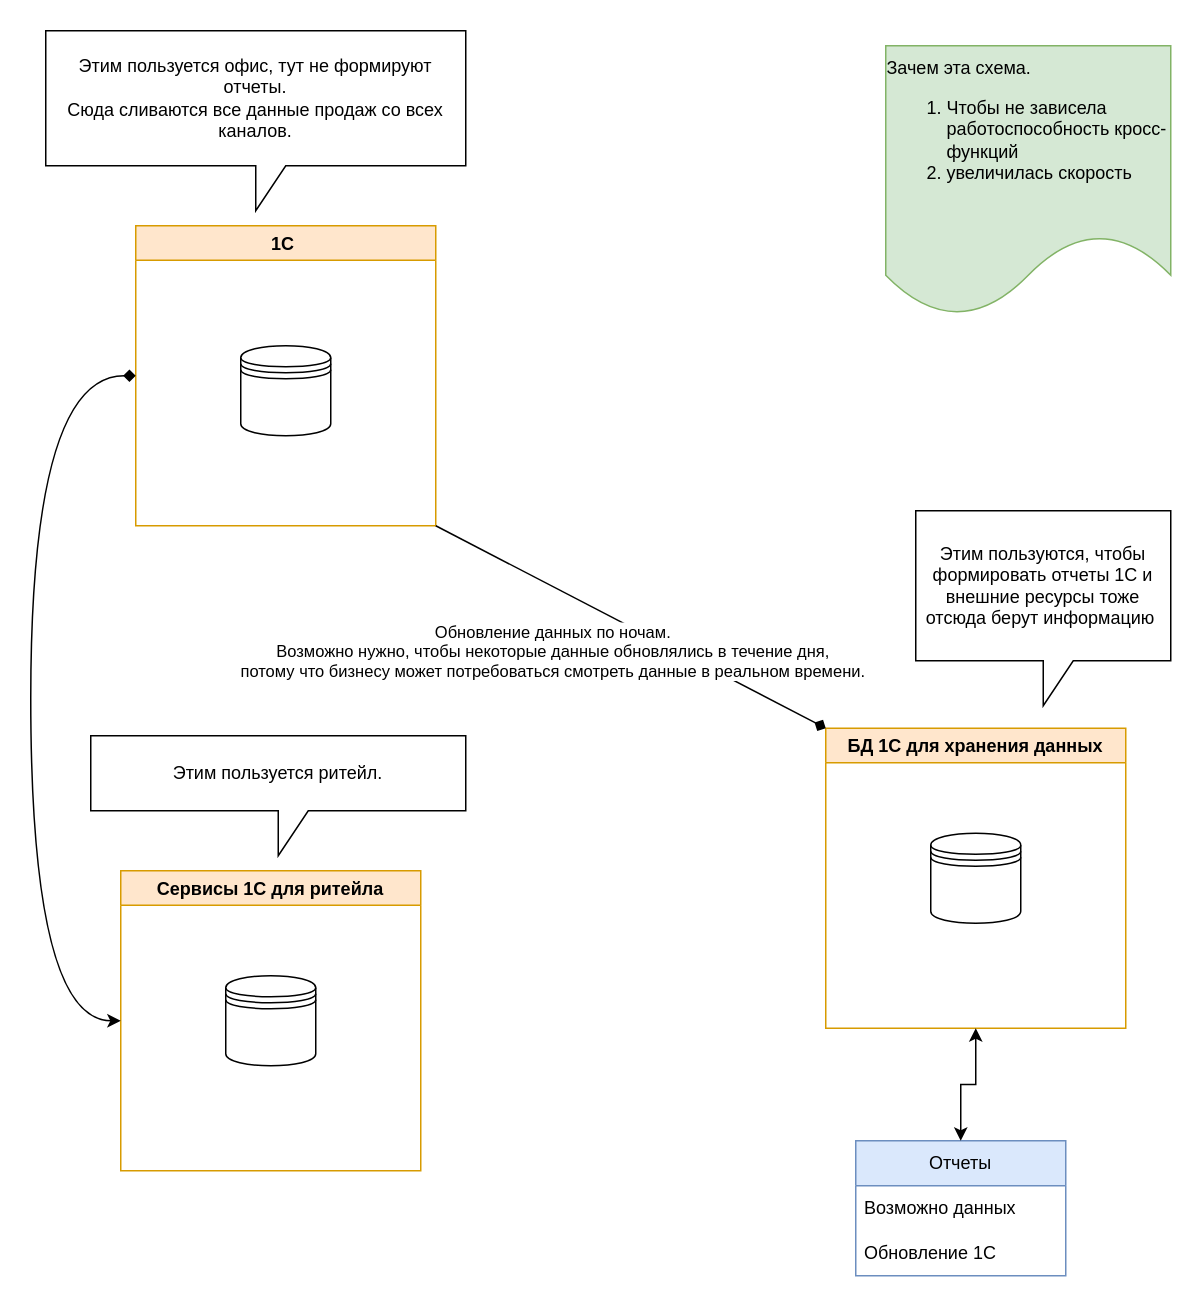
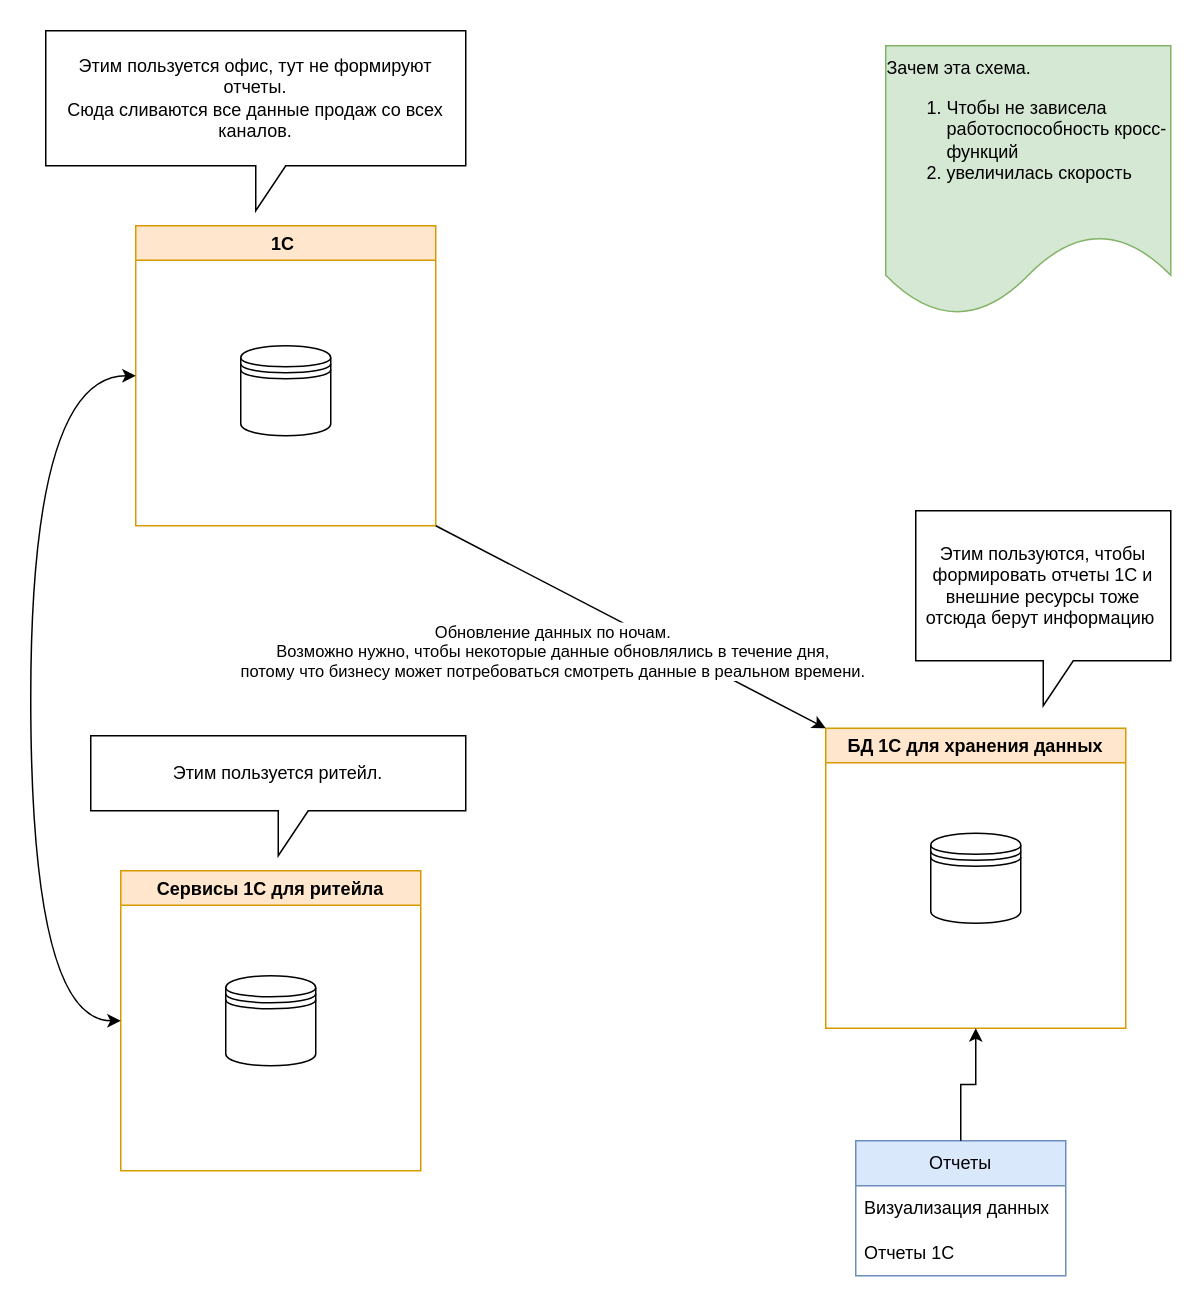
(123, 376) -> (123, 376)
(815, 722) -> (815, 723)
(961, 1129) -> (961, 1133)
(938, 1208) -> (958, 1208)
(928, 1253) -> (908, 1253)
